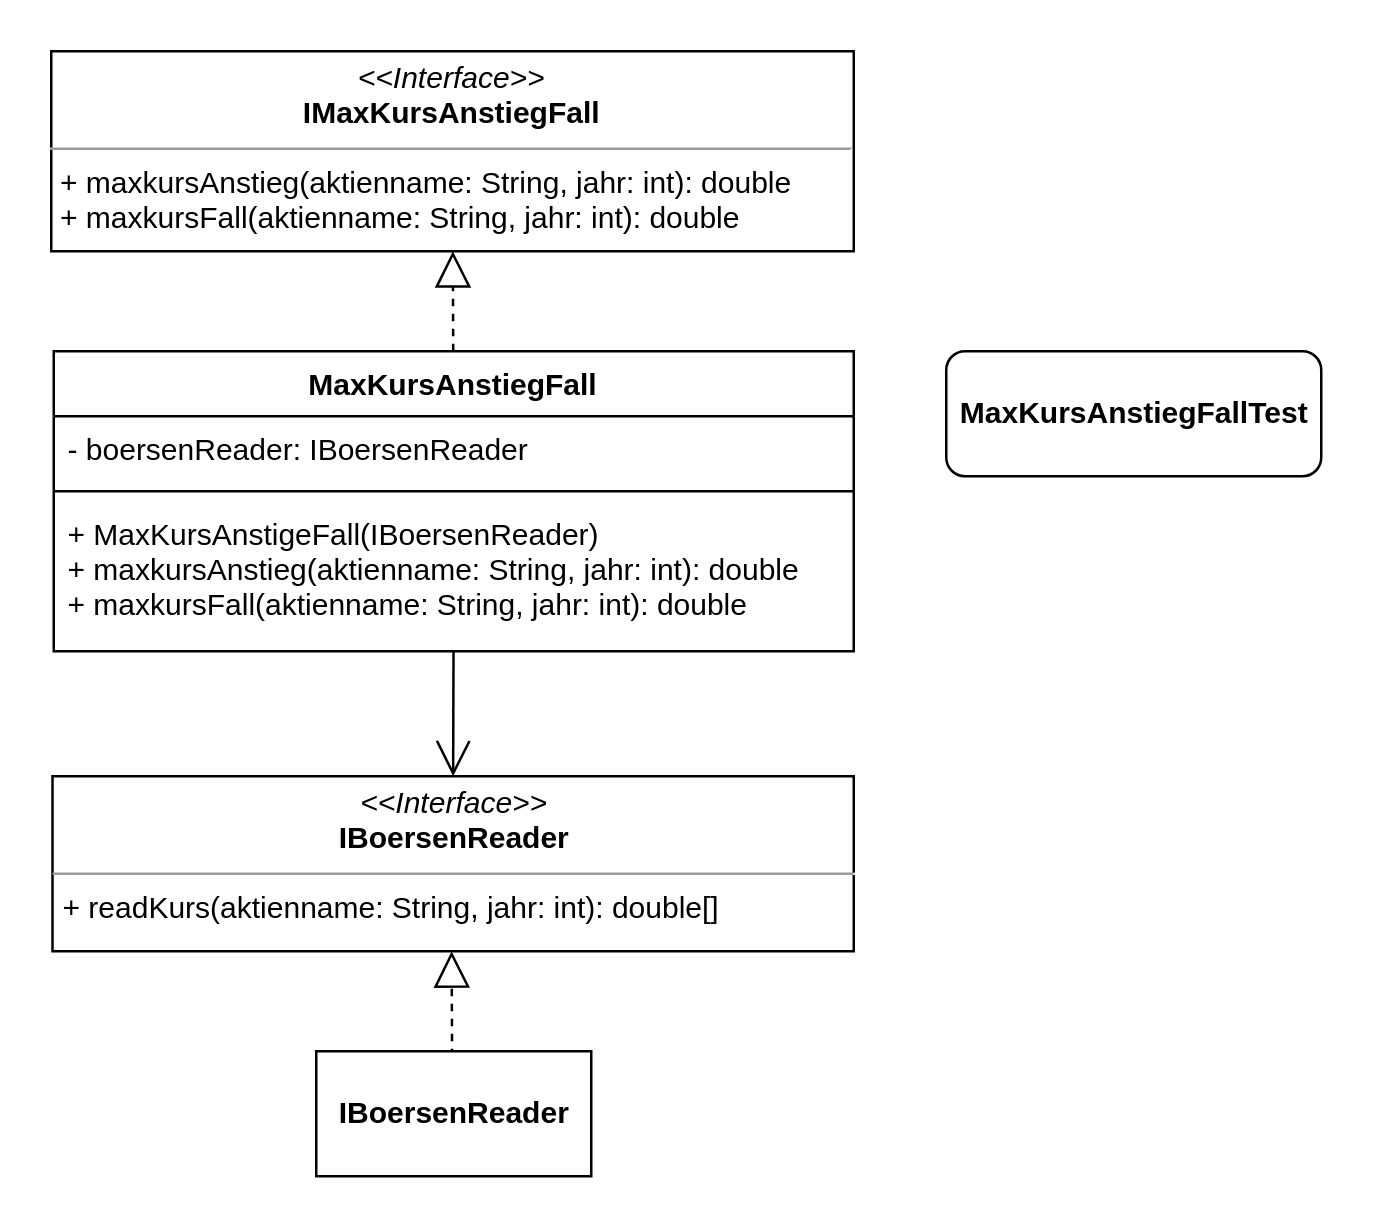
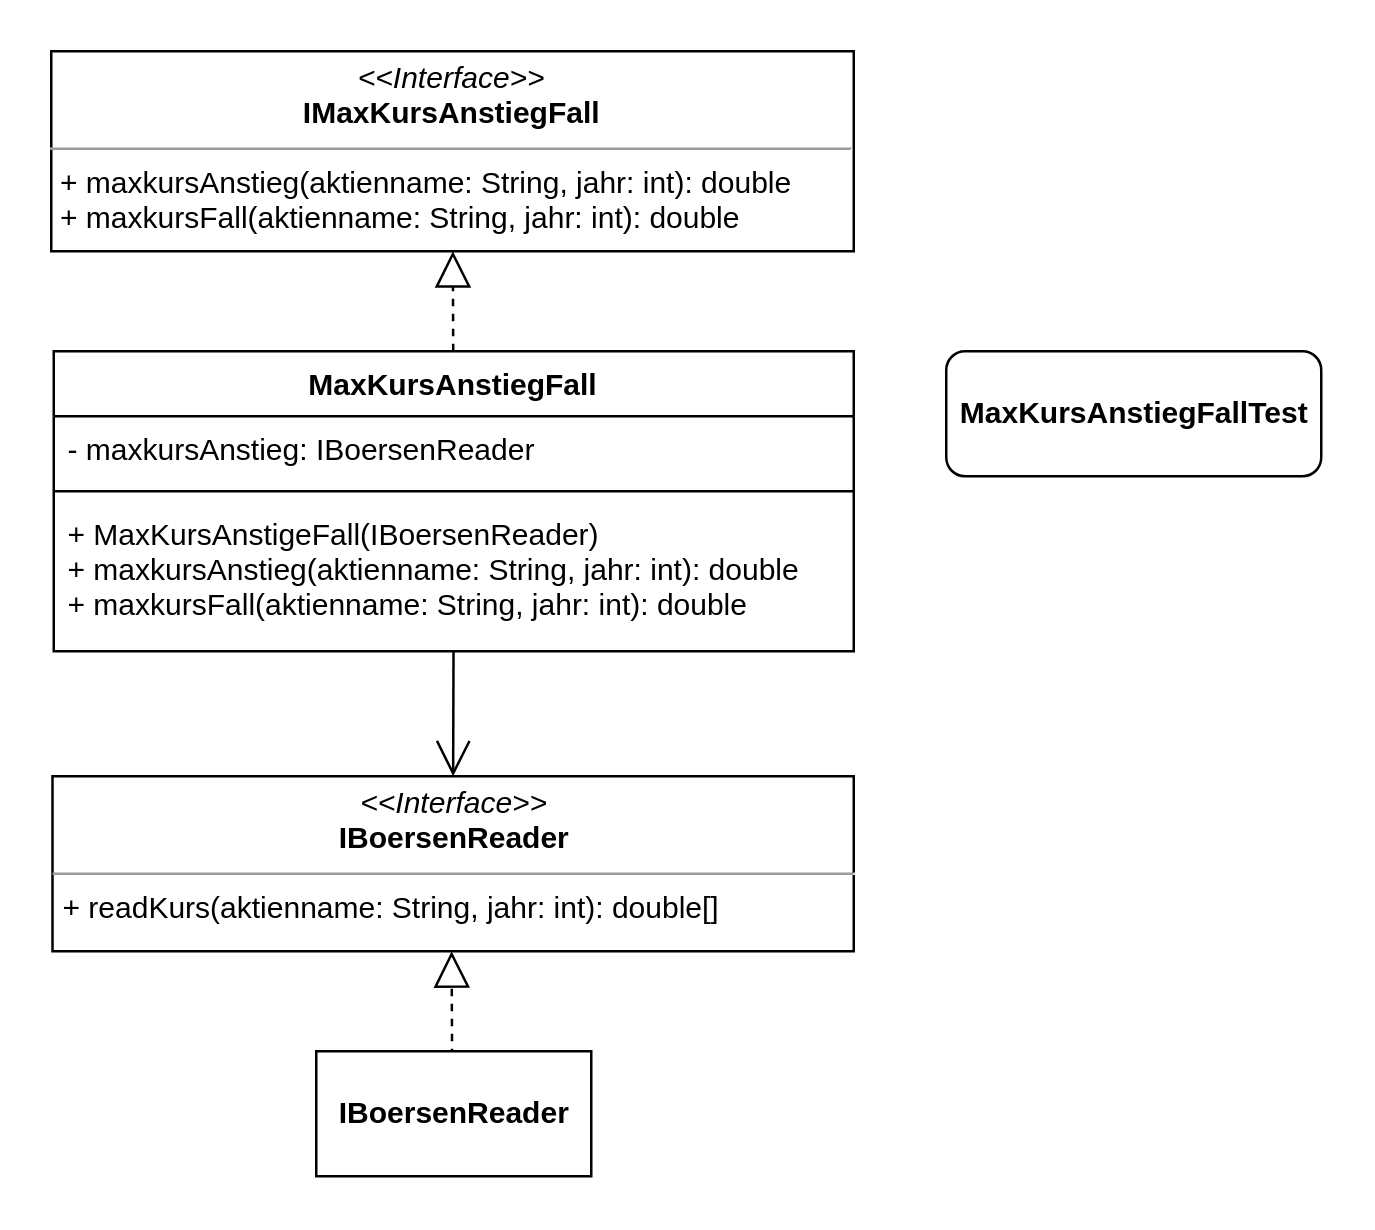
(316, 450) -> (321, 450)
